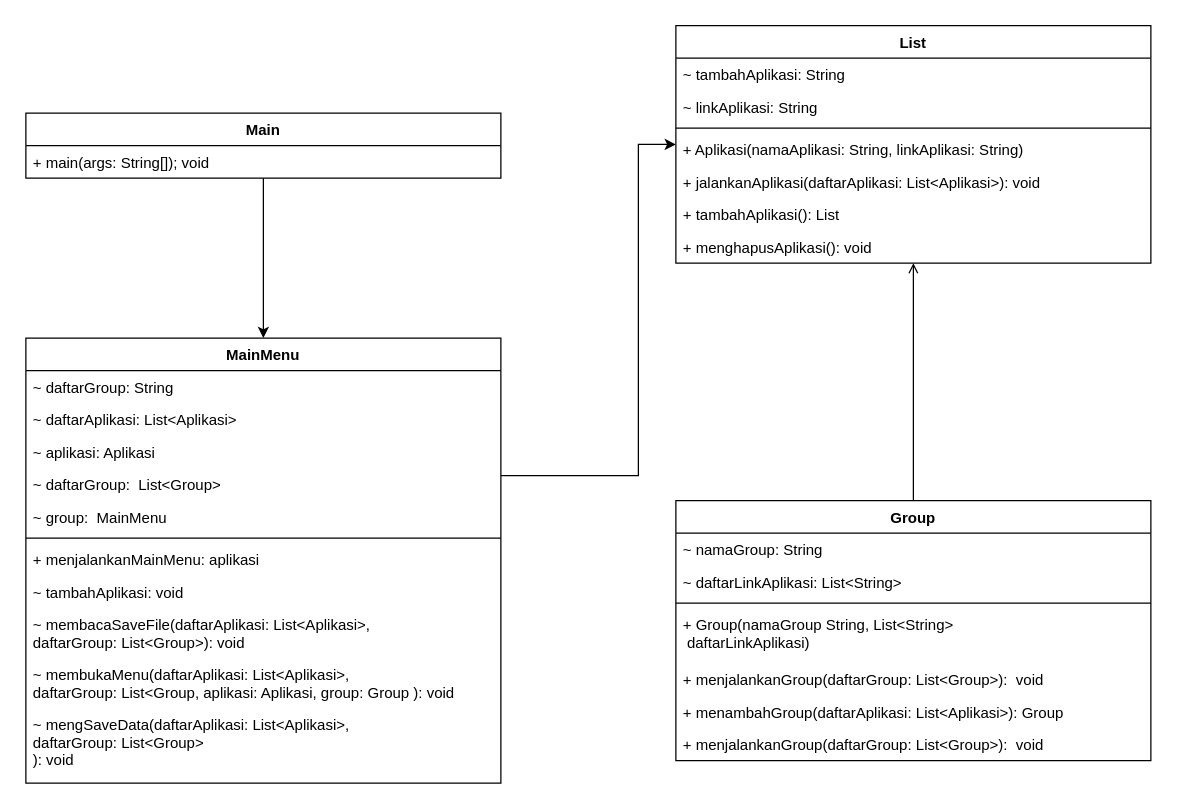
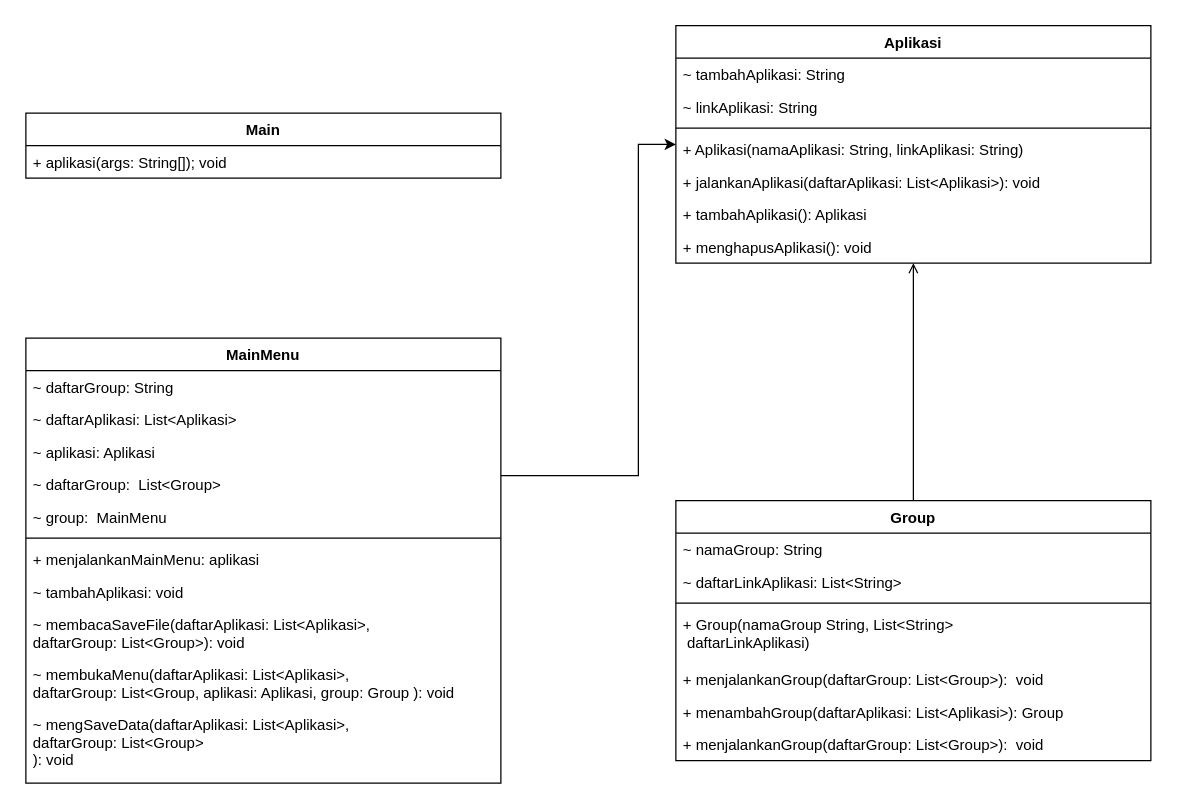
(913, 43) -> (913, 43)
(135, 163) -> (147, 163)
(770, 215) -> (783, 215)
(263, 255) -> none
